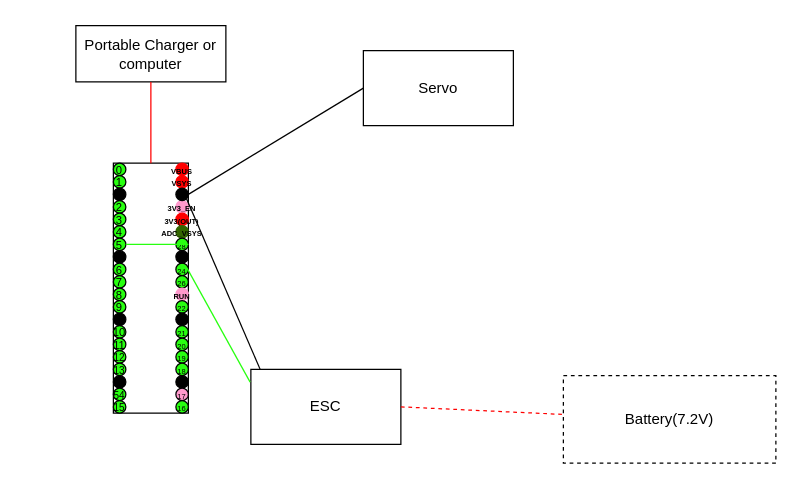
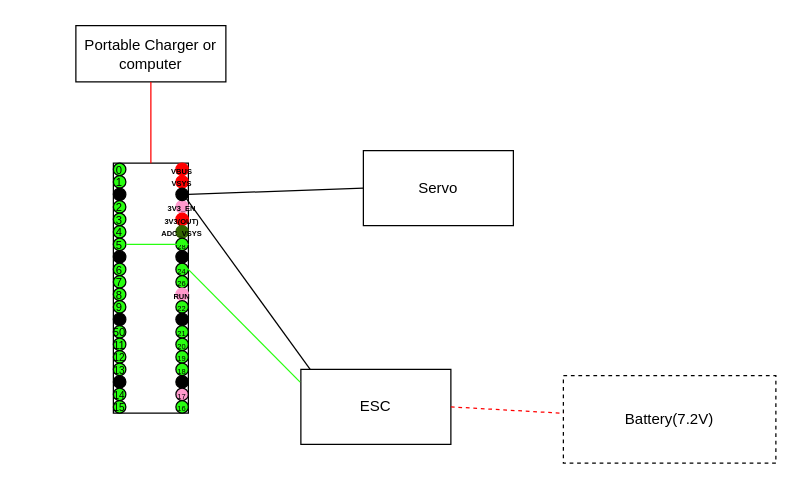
(438, 88) -> (438, 188)
(119, 332) -> (119, 332)
(119, 394) -> (119, 394)
(326, 407) -> (376, 407)
